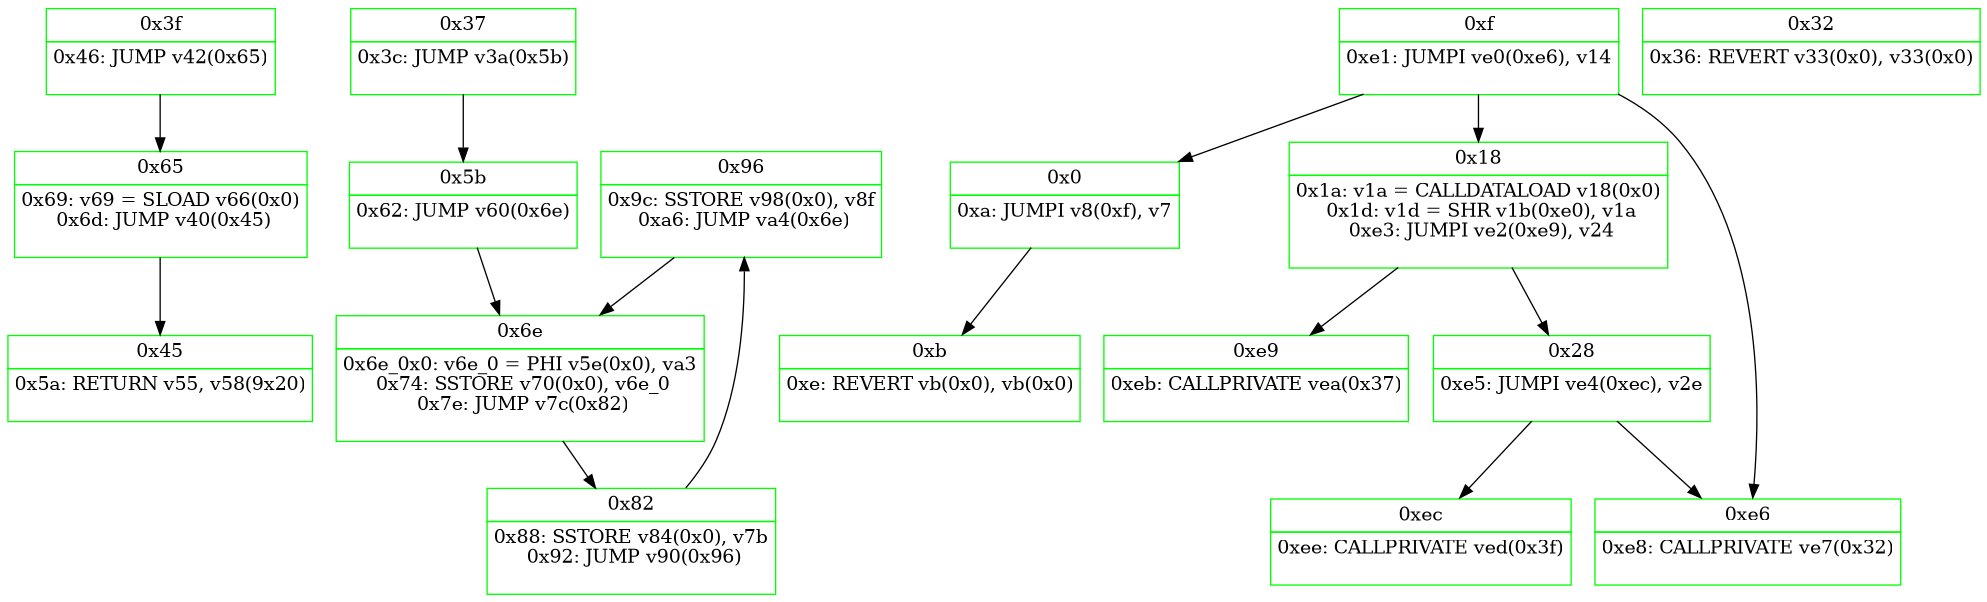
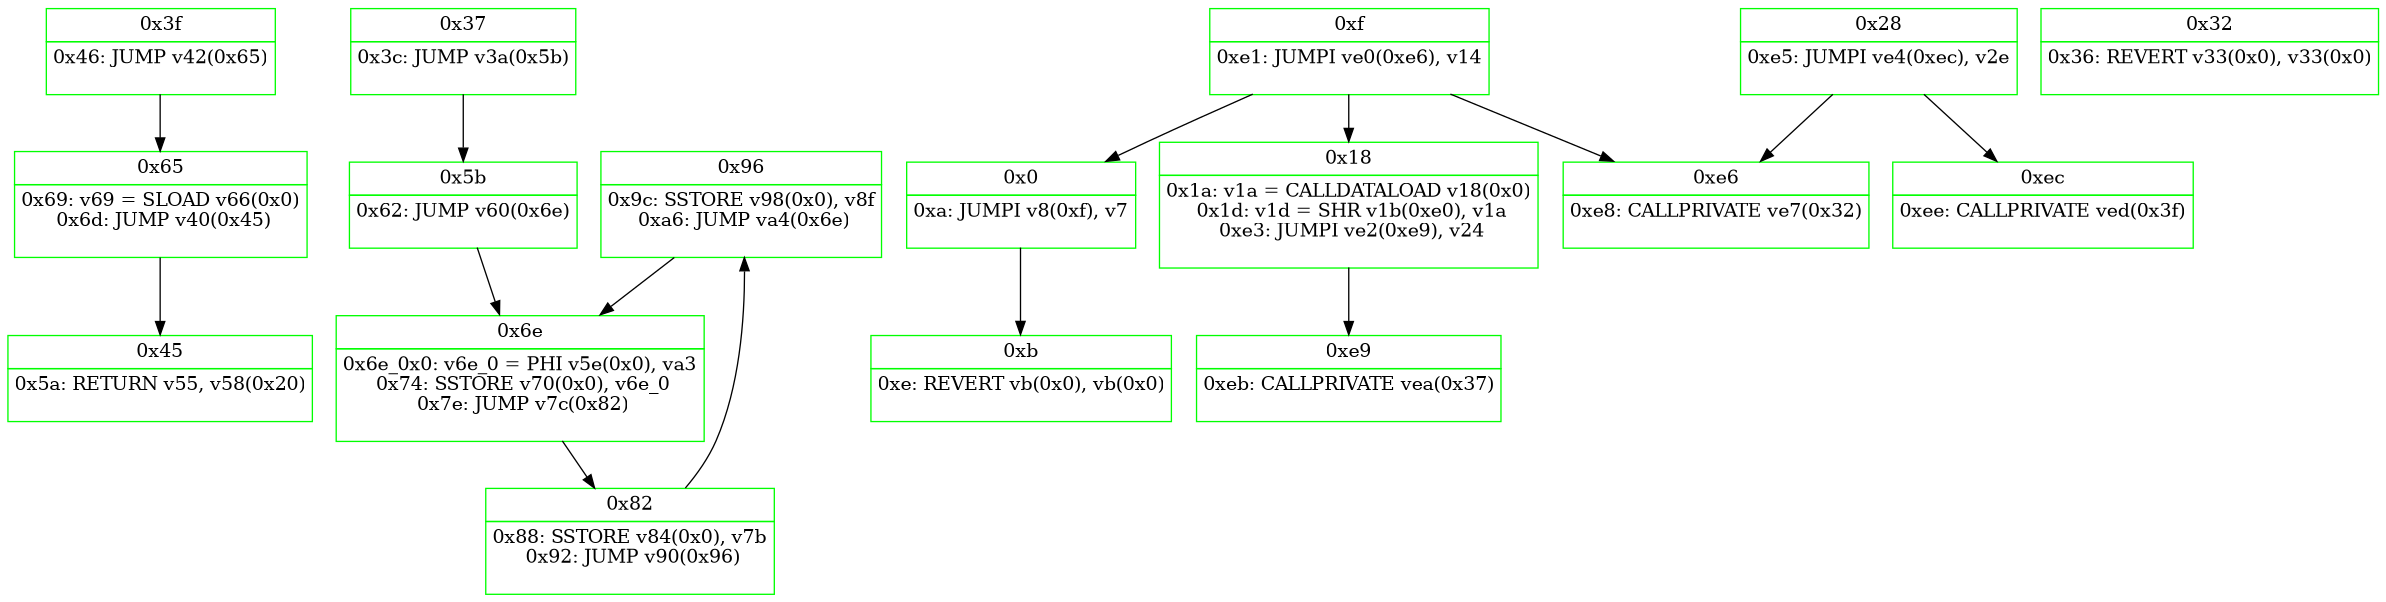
(1527, 295) -> none
(160, 385) -> (160, 385)
